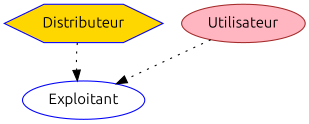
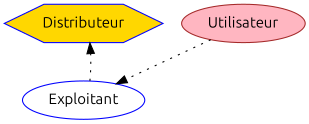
(76, 57) -> (91, 67)
